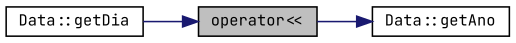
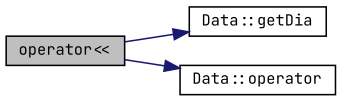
(163, 22) -> (149, 38)
(441, 22) -> (258, 80)
